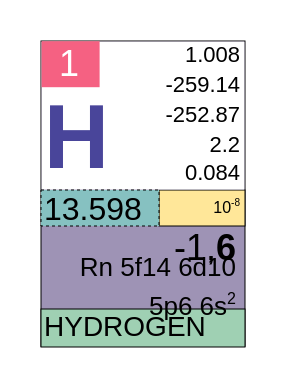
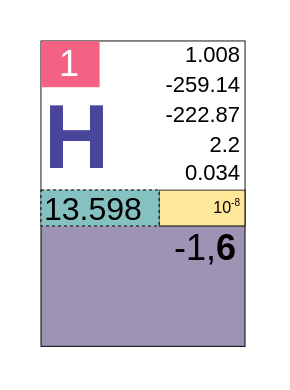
(201, 115) -> (201, 115)
(213, 173) -> (213, 173)
(144, 291) -> none
(143, 328) -> none
